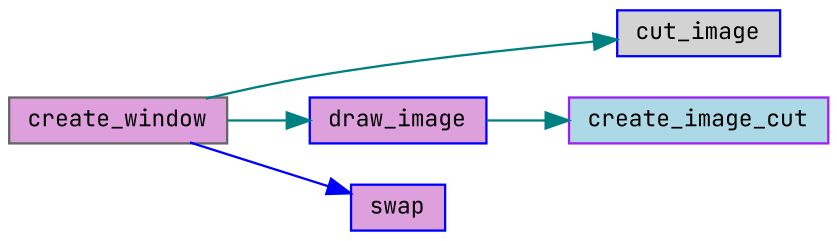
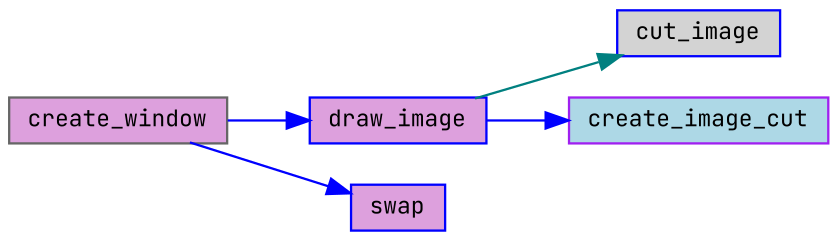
(399, 63) -> (537, 80)
(257, 120) -> (257, 120)
(516, 120) -> (516, 120)
